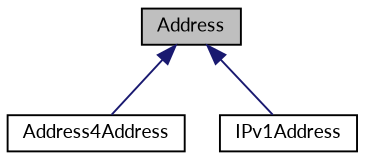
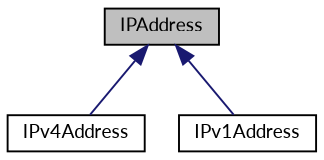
(191, 27) -> (162, 27)
(96, 133) -> (76, 133)
